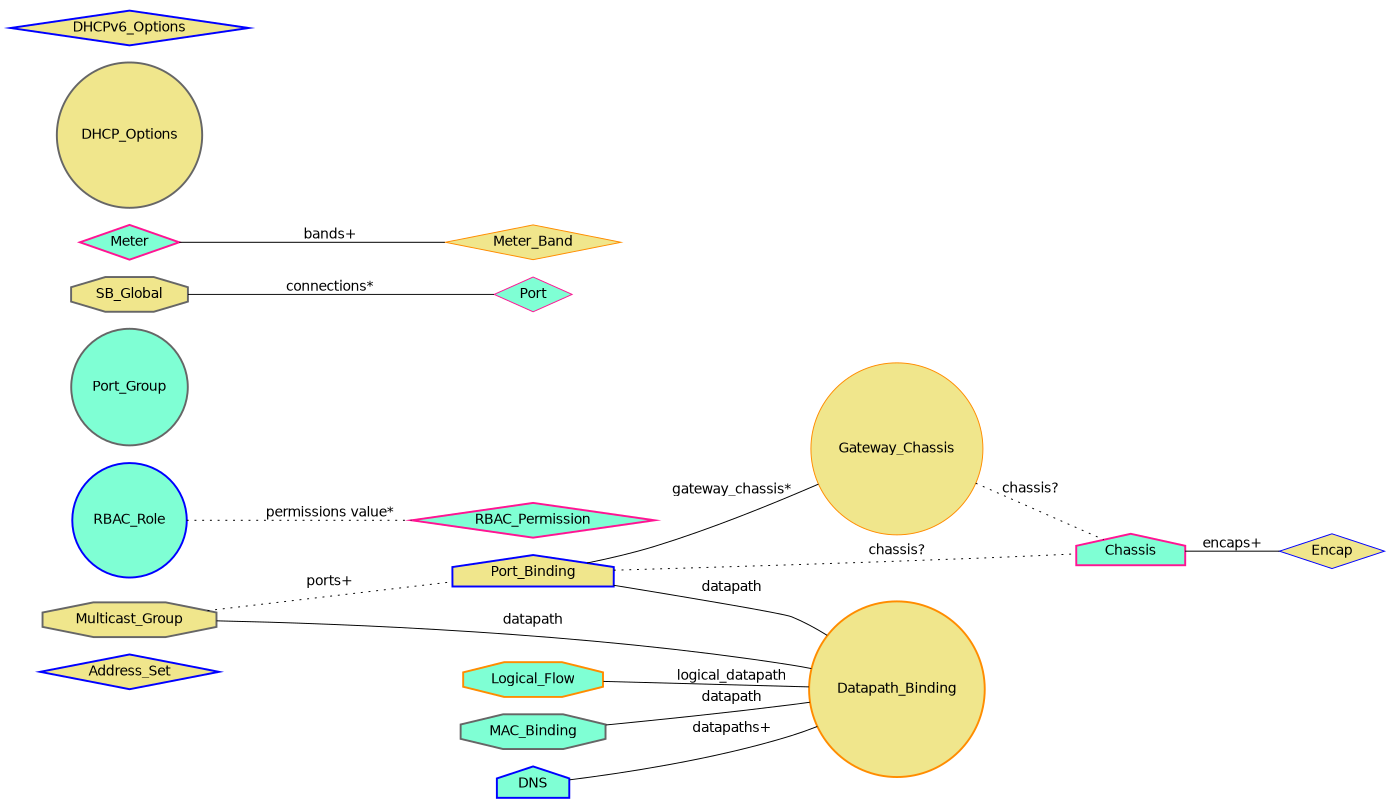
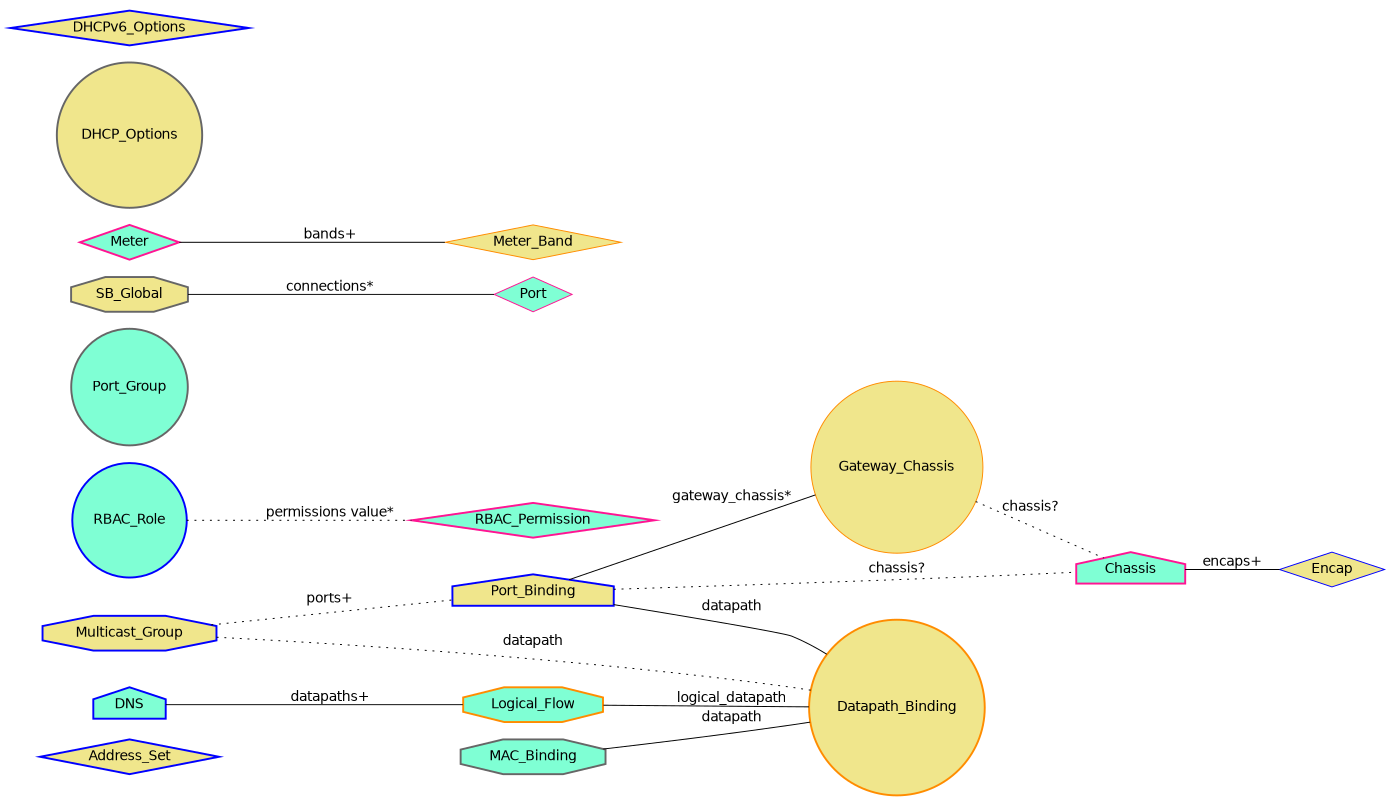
(130, 620) -> (130, 633)
(515, 635) -> (514, 657)
(695, 760) -> (314, 705)
